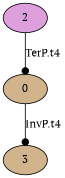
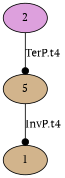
(25, 89) -> (25, 89)
(25, 160) -> (25, 160)
